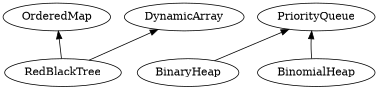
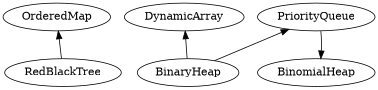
(120, 46) -> (186, 49)
(311, 49) -> (321, 41)
